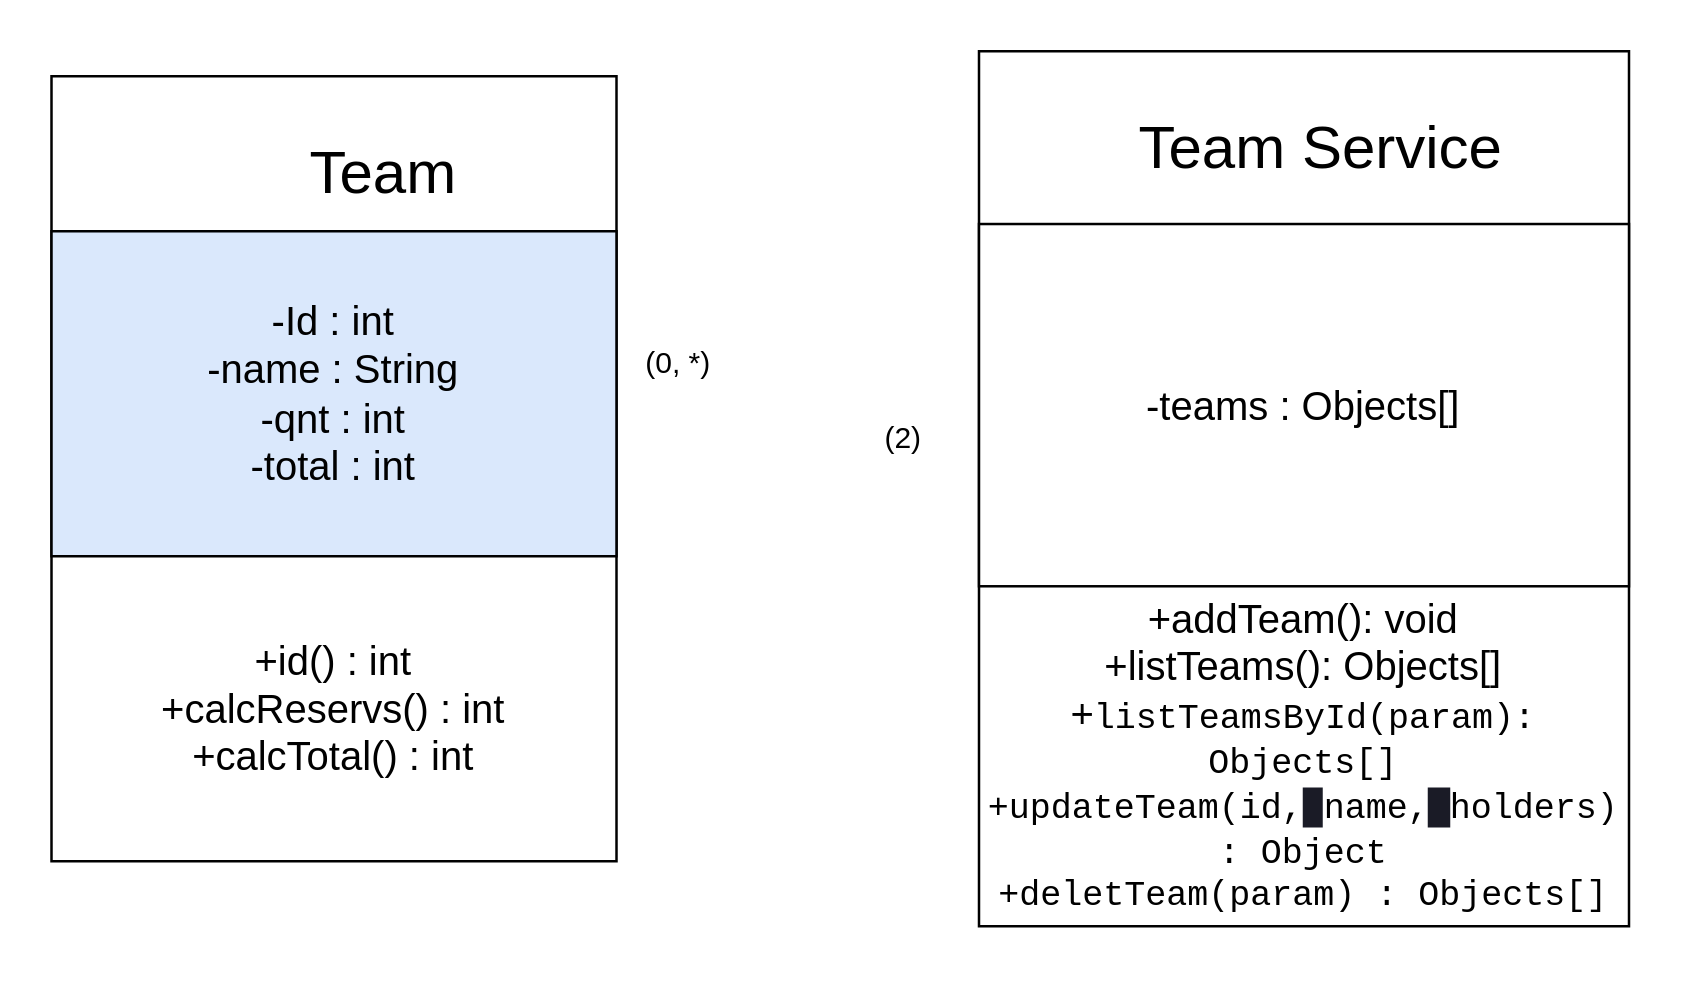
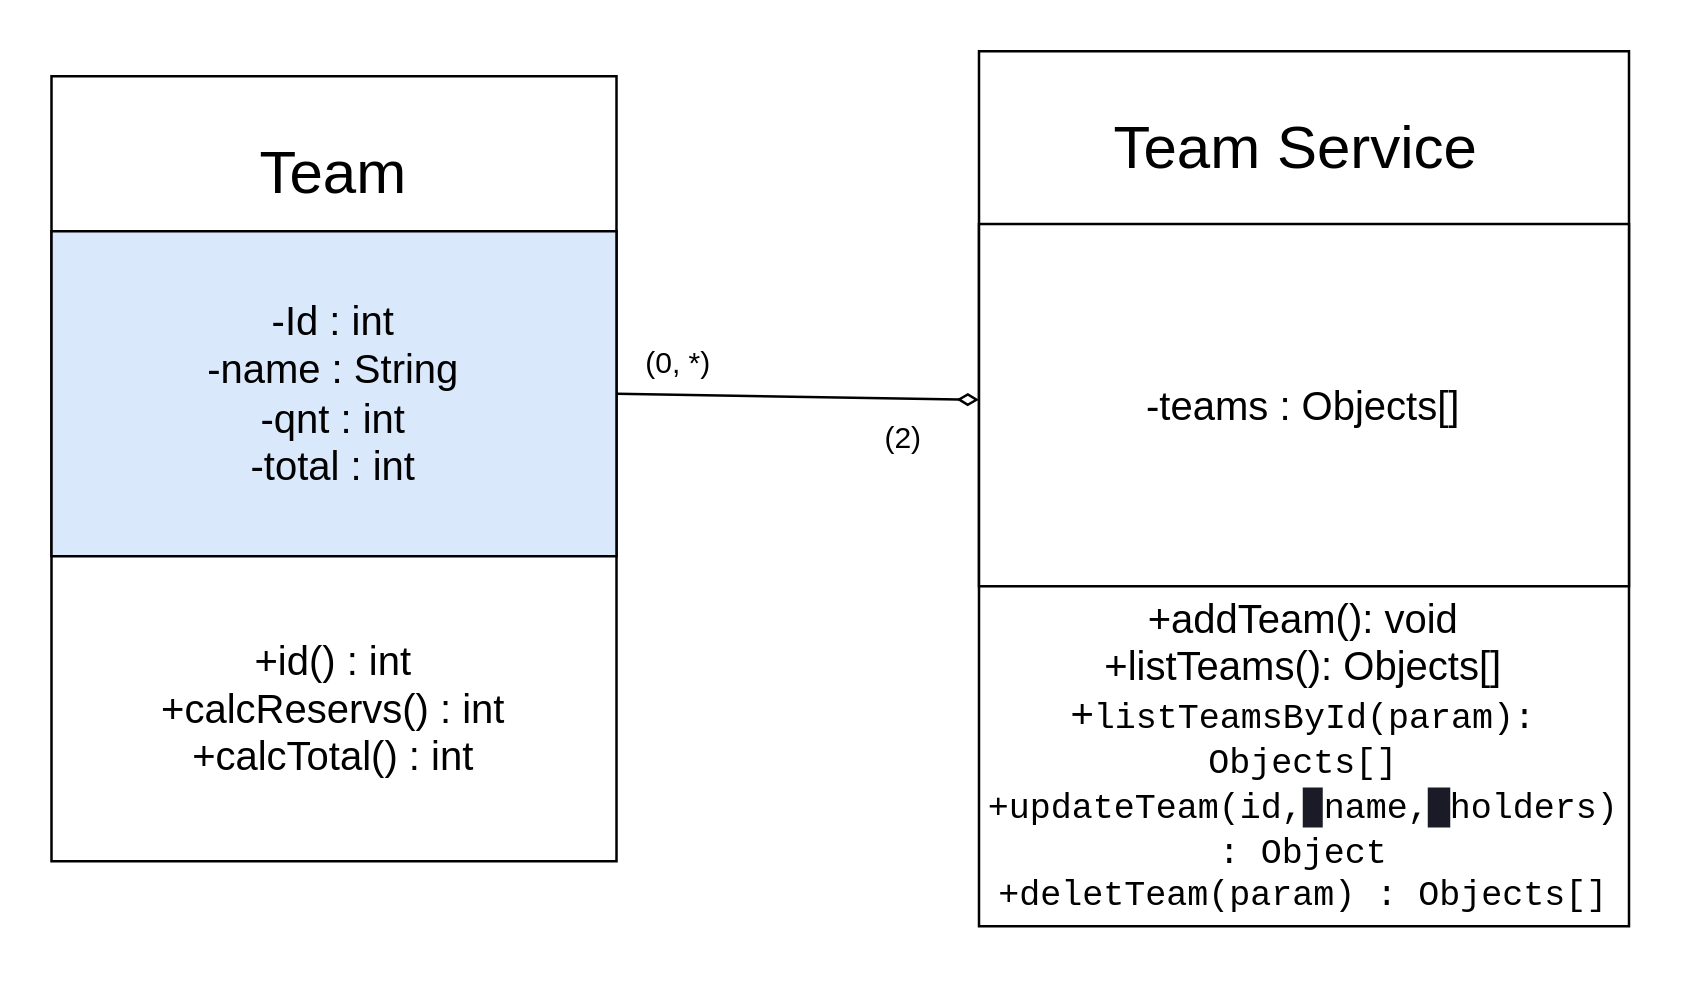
(1320, 149) -> (1295, 149)
(384, 174) -> (334, 174)
none -> (788, 397)
